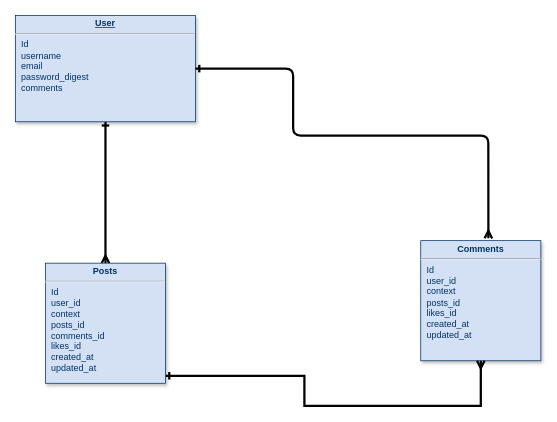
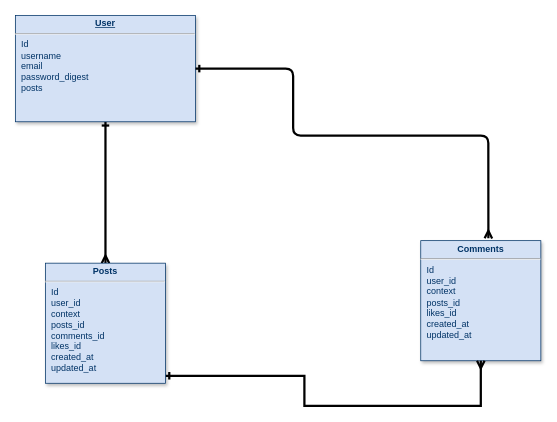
(52, 48) -> (52, 48)
